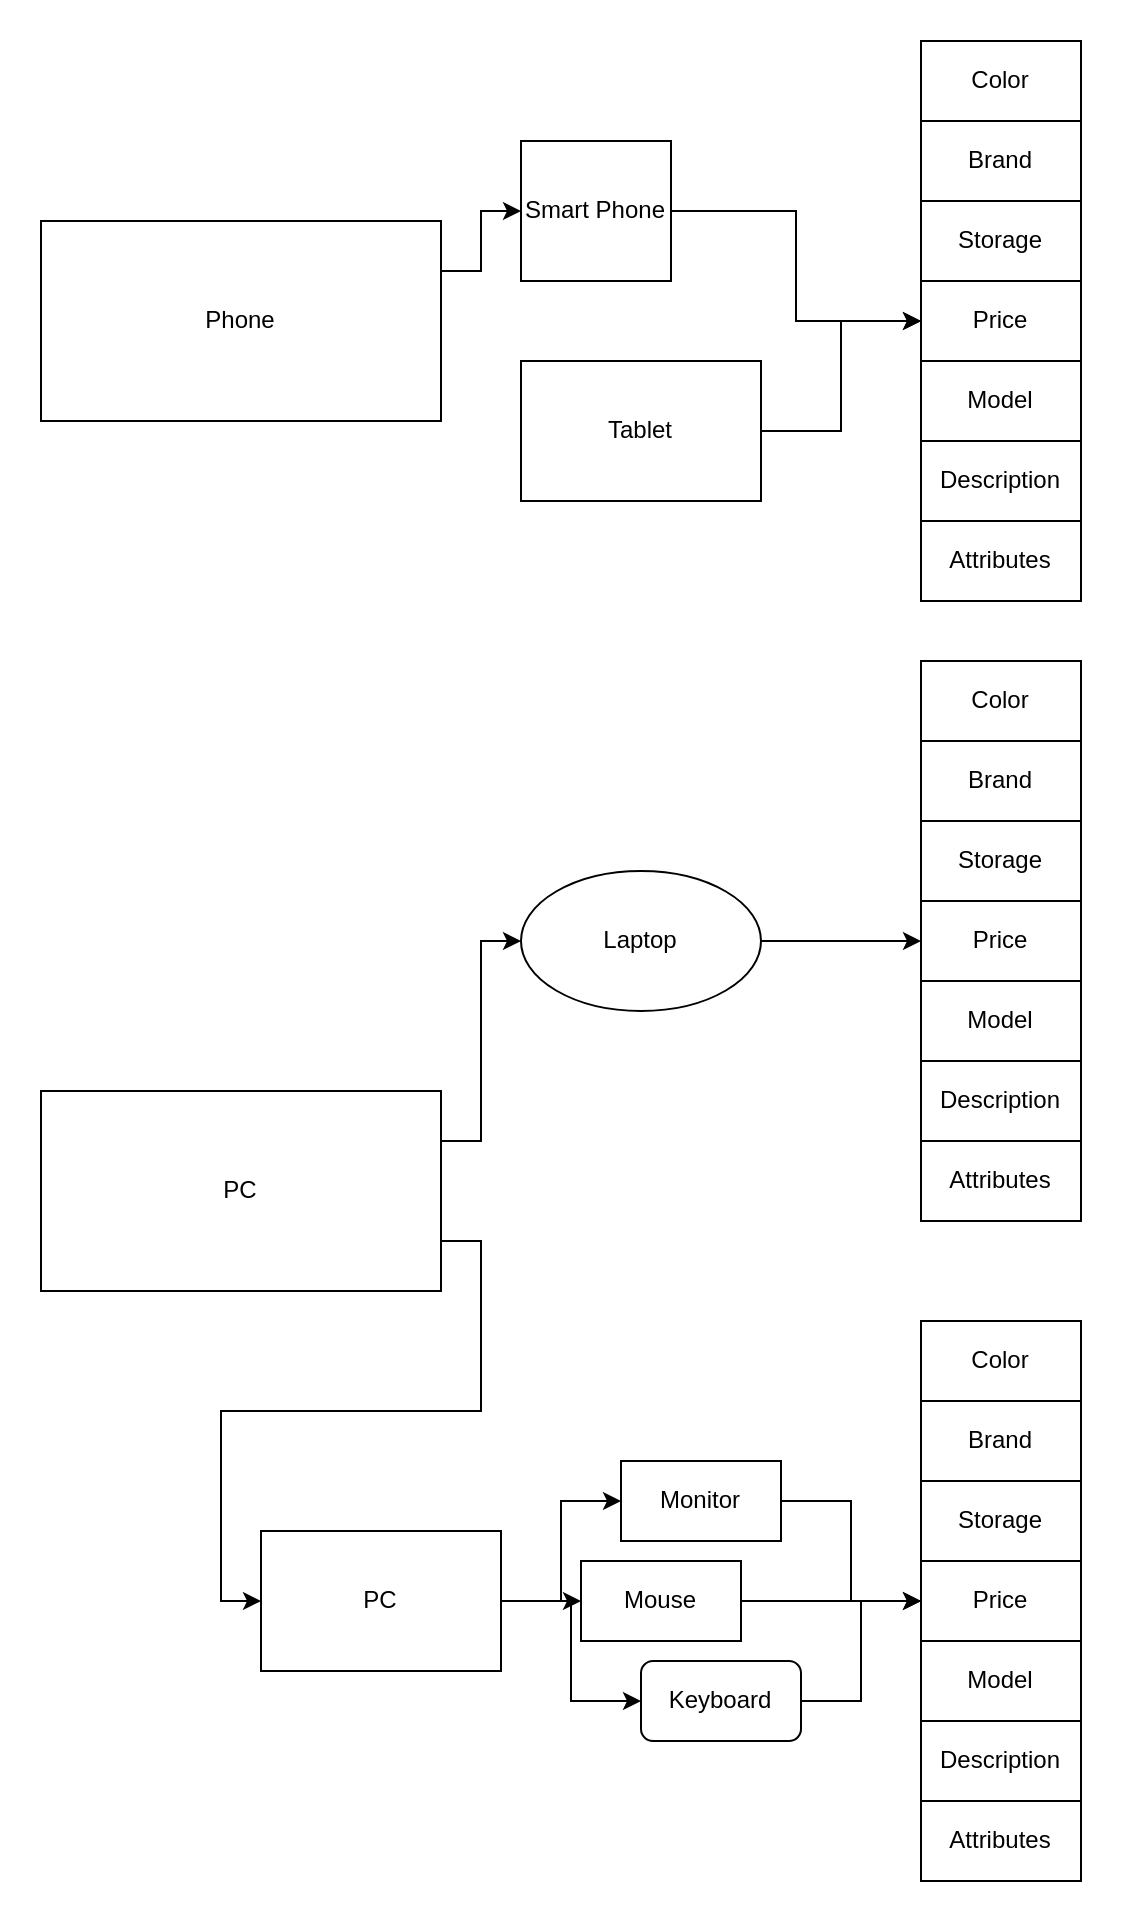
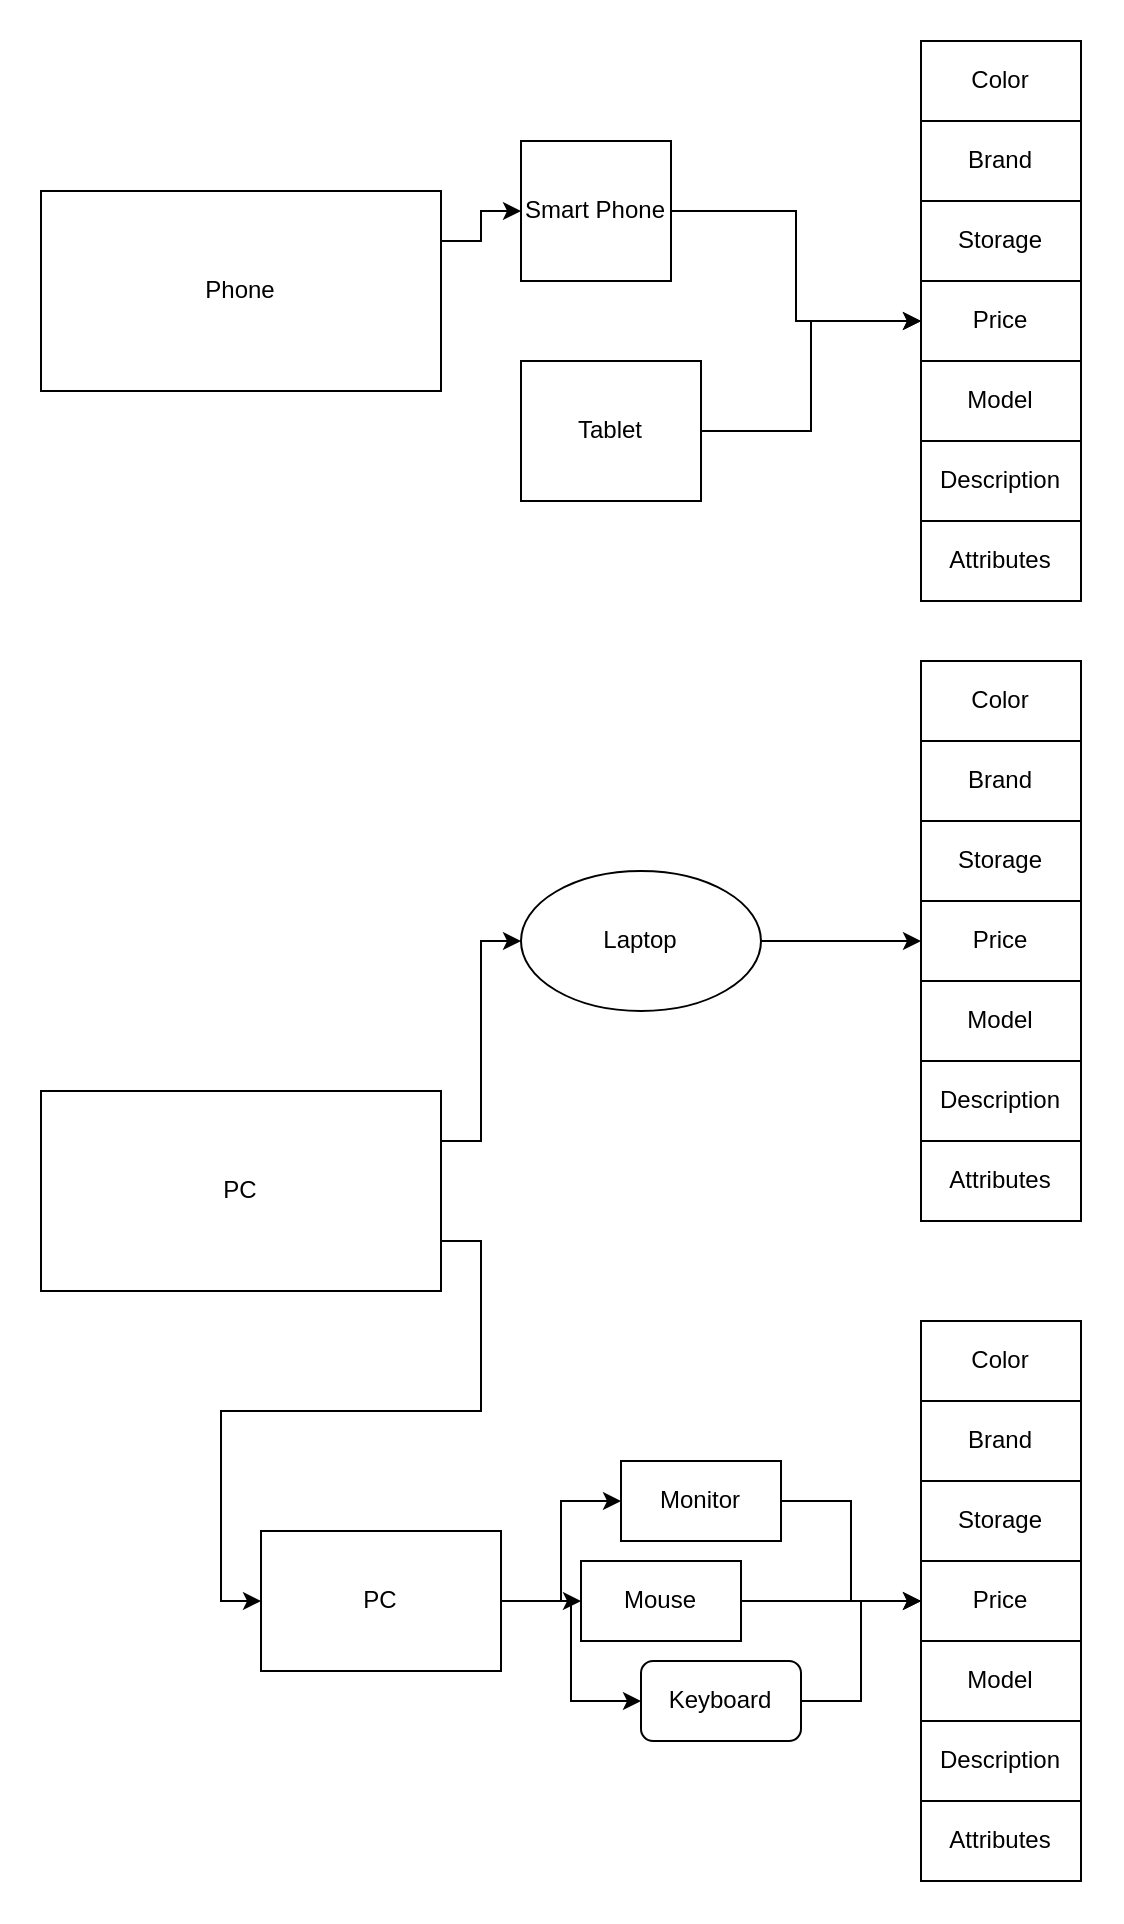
(241, 321) -> (241, 291)
(641, 431) -> (611, 431)
